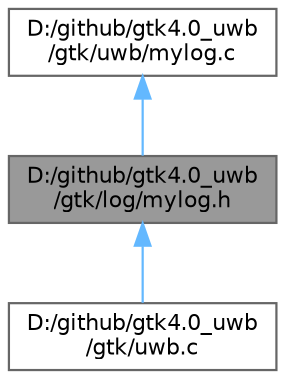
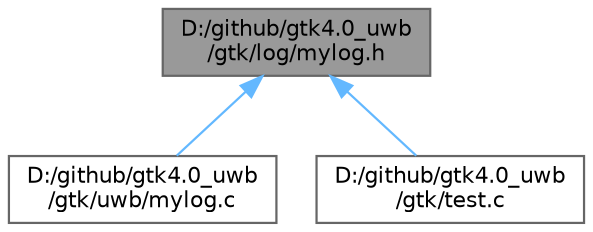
(143, 127) -> (211, 124)
(143, 337) -> (450, 189)
